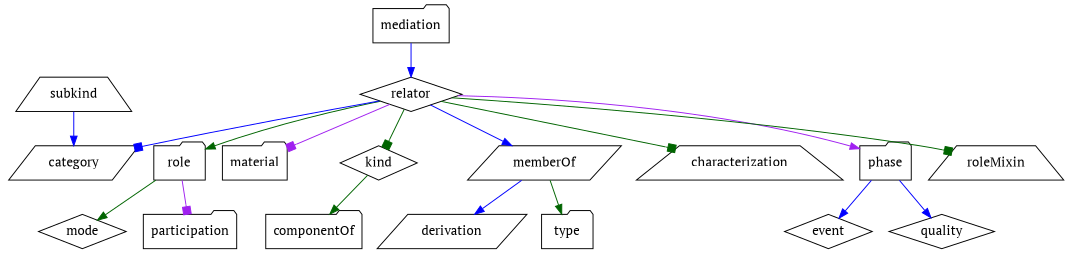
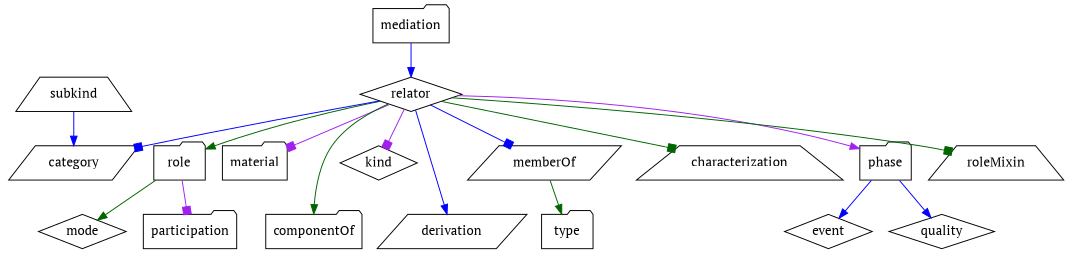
(467, 123) -> (467, 123)
(397, 125) -> (397, 125)
(352, 191) -> (335, 142)
(502, 194) -> (430, 157)
